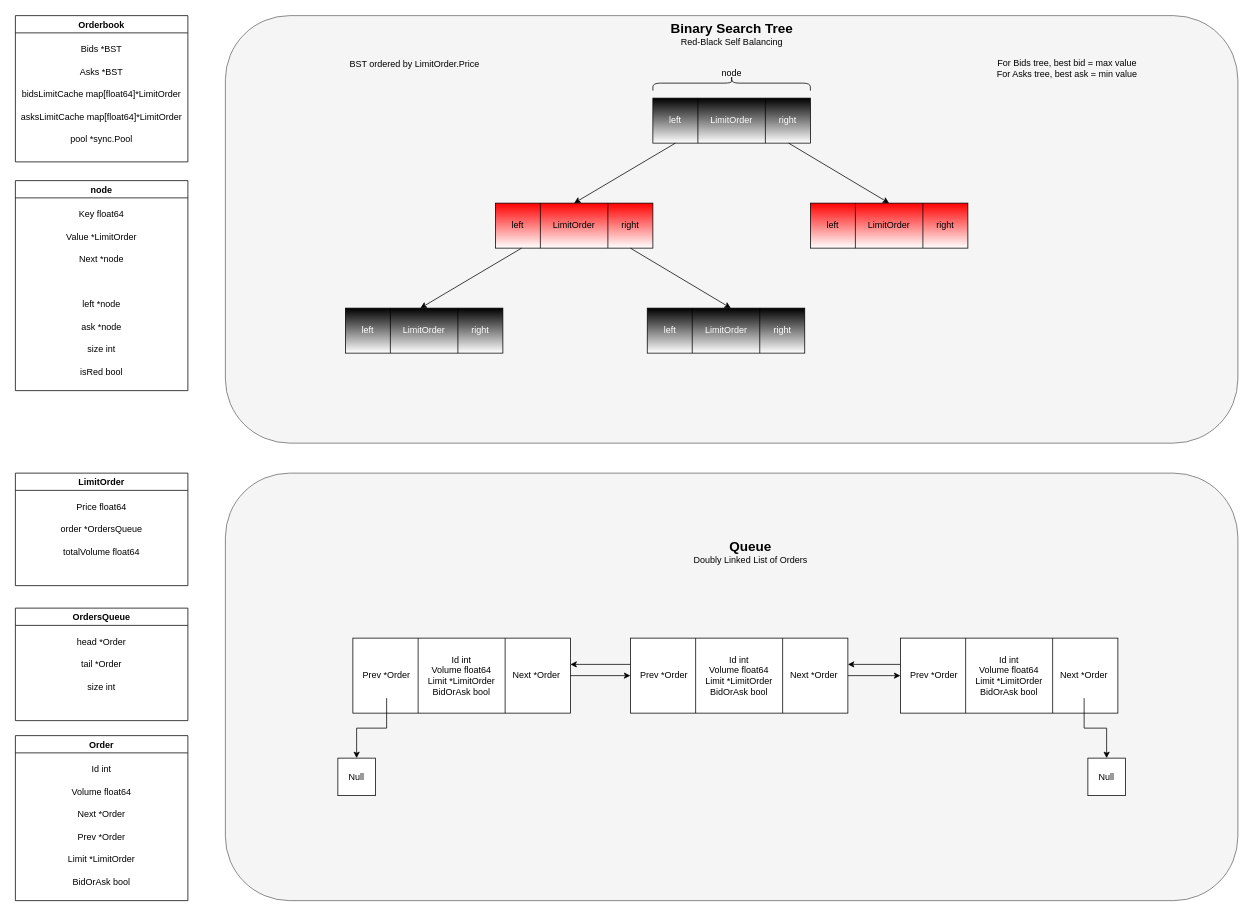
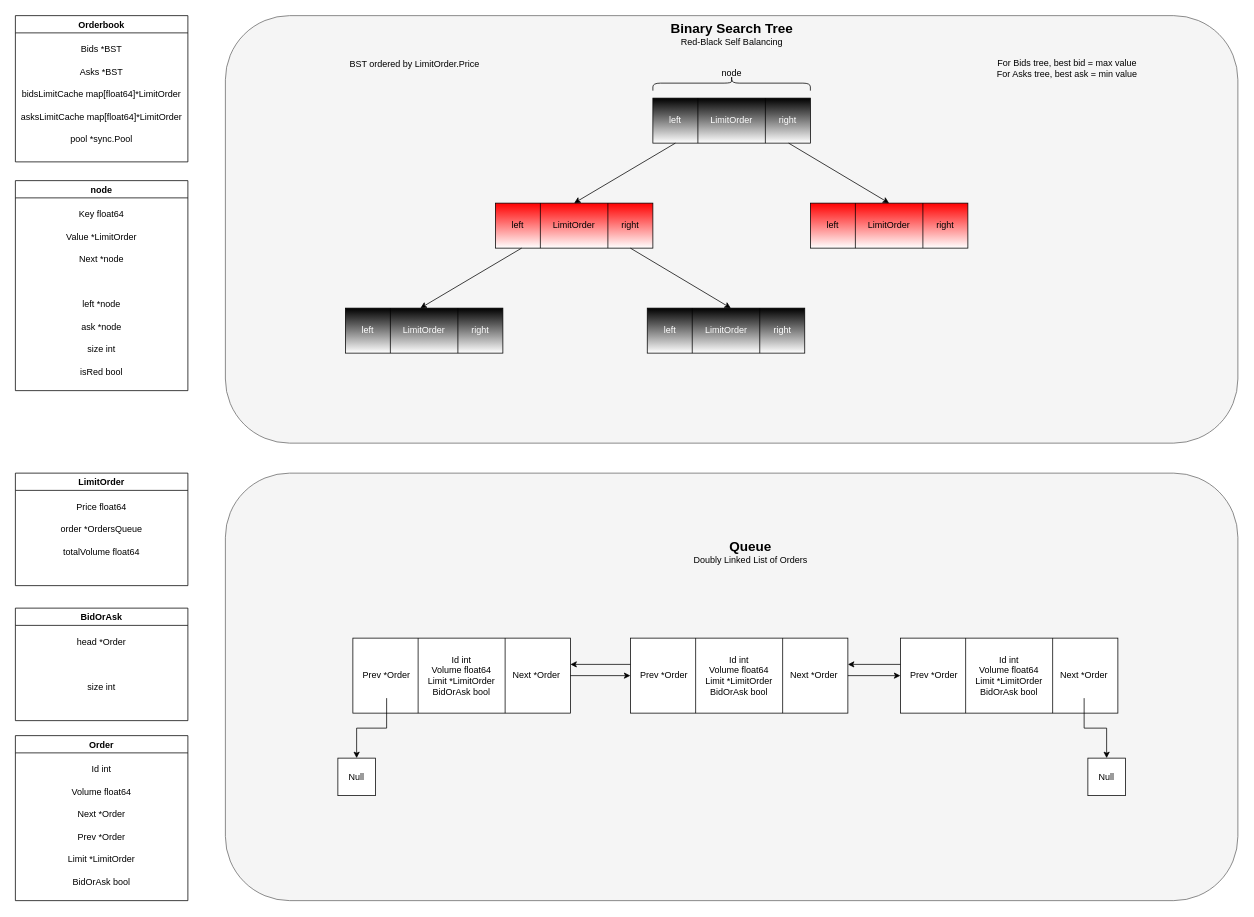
(101, 617) -> (101, 617)
(102, 664) -> none
